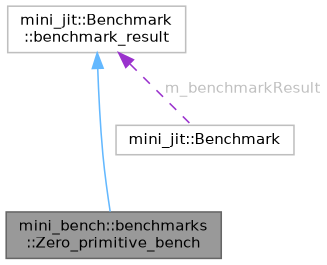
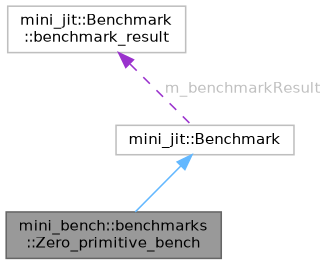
(102, 140) -> (158, 189)
